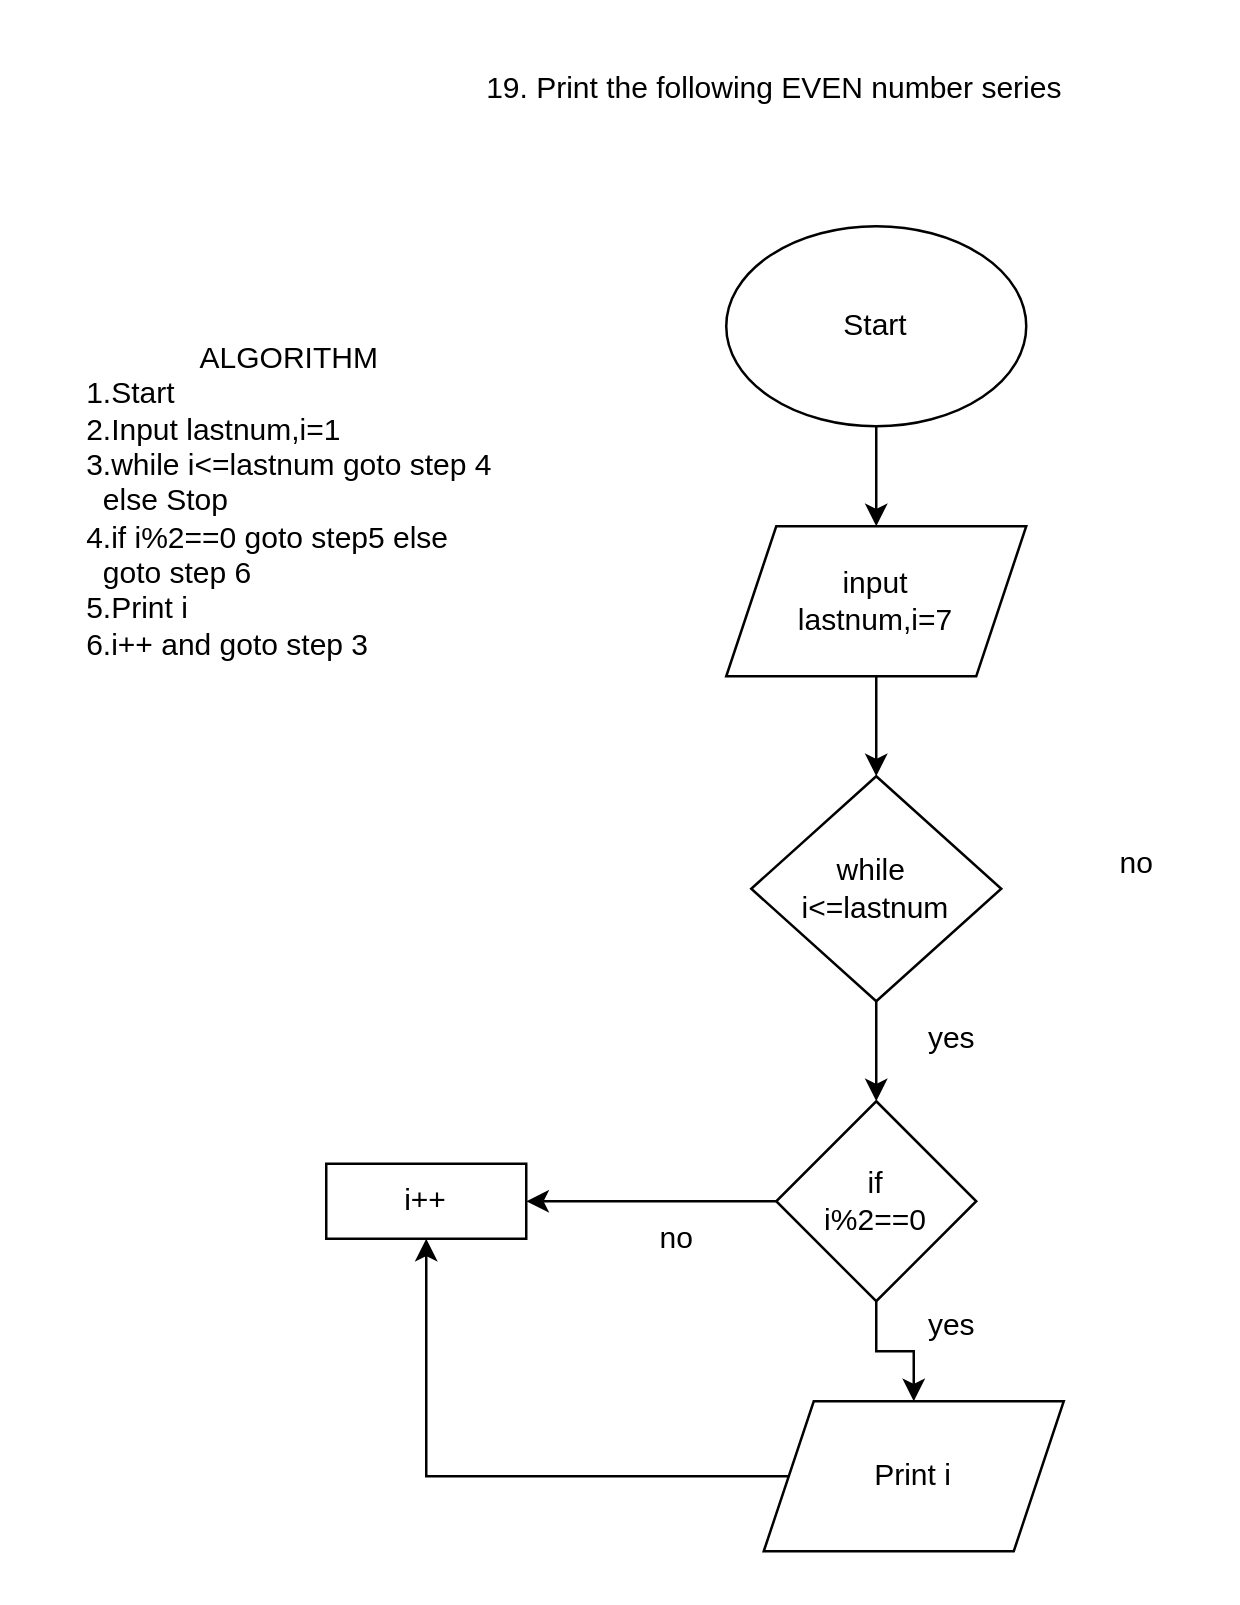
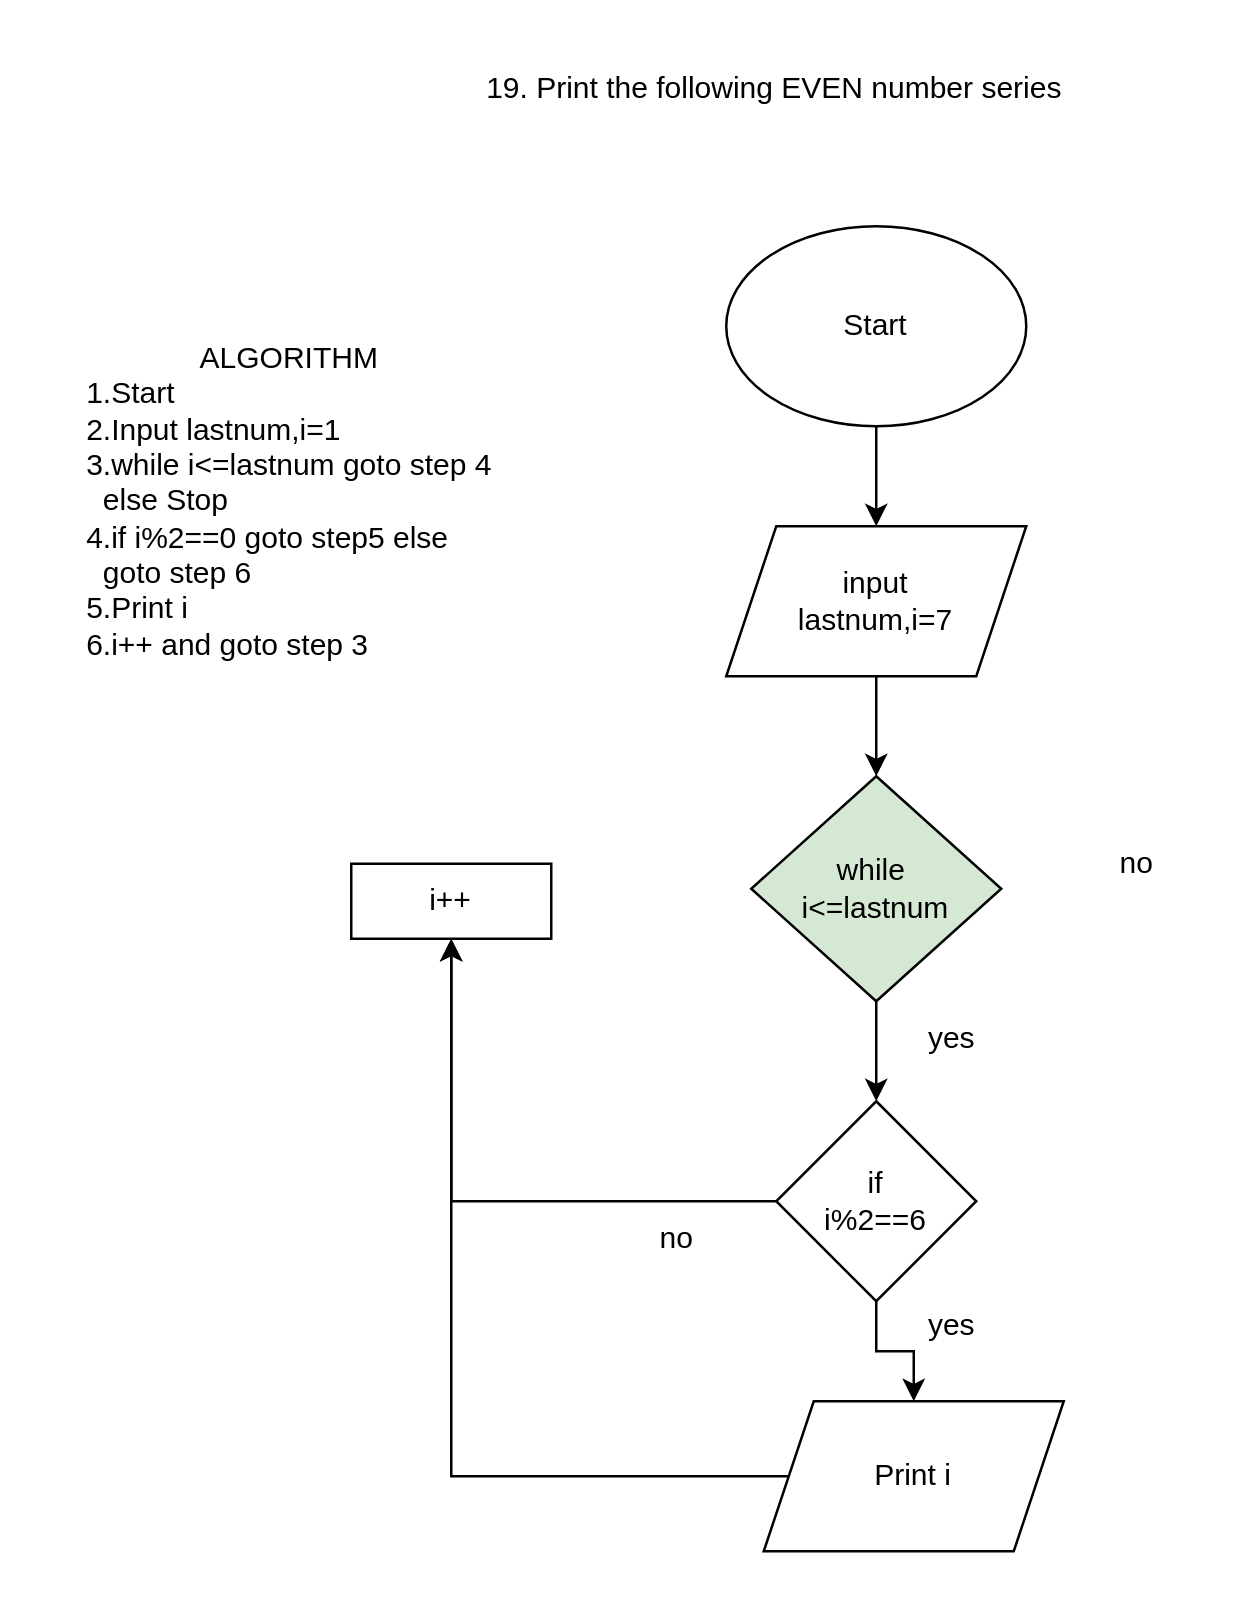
(876, 889) -> (876, 889)
(426, 1201) -> (451, 901)
(876, 1201) -> (876, 1201)
